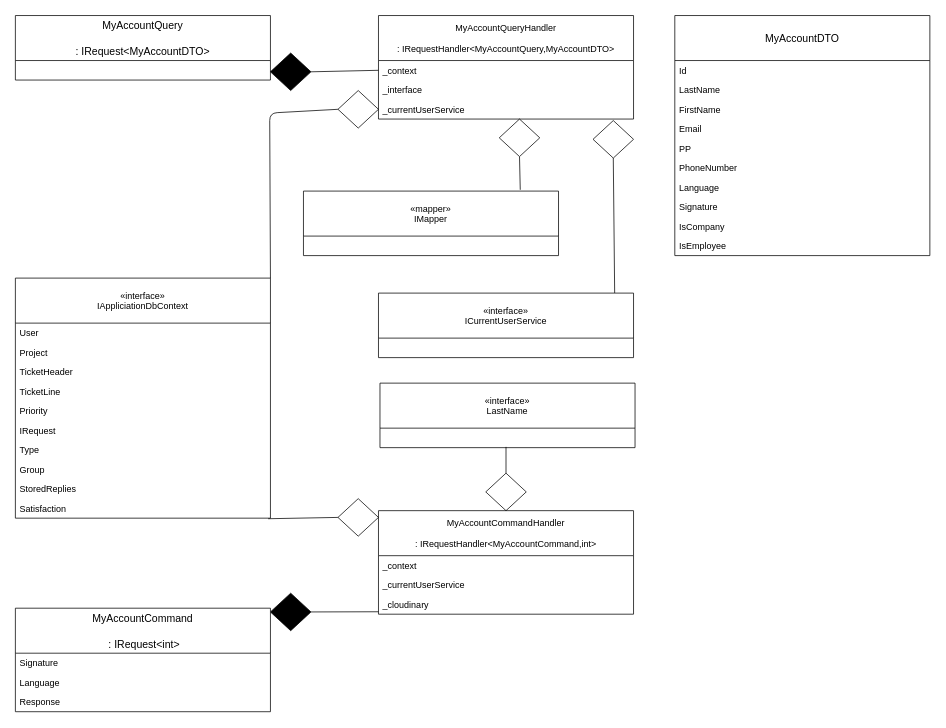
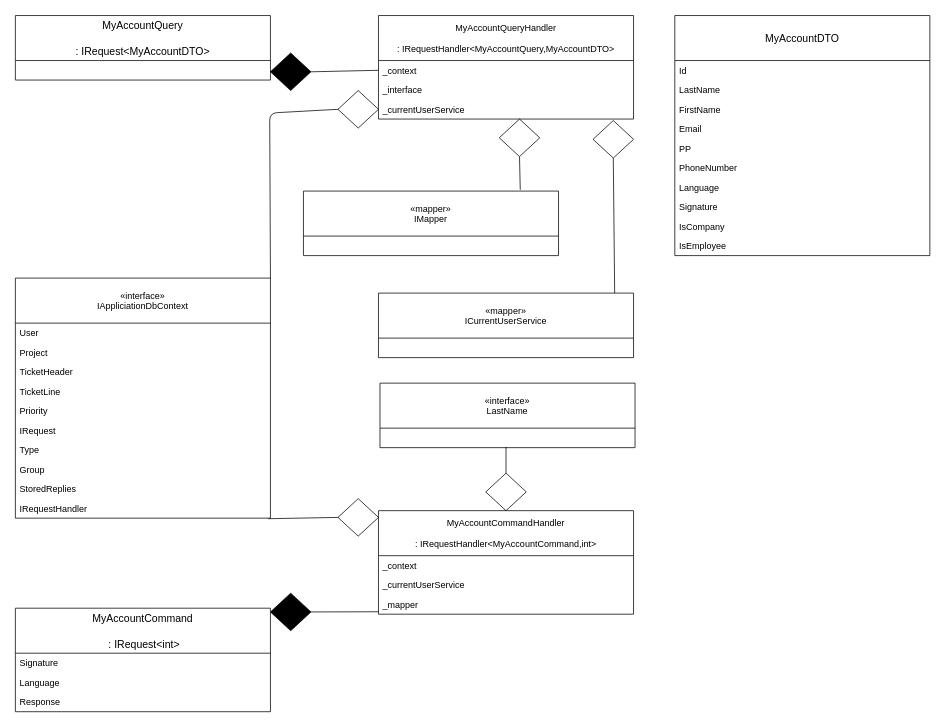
(506, 311) -> (506, 311)
(47, 509) -> (56, 509)
(408, 605) -> (400, 605)
